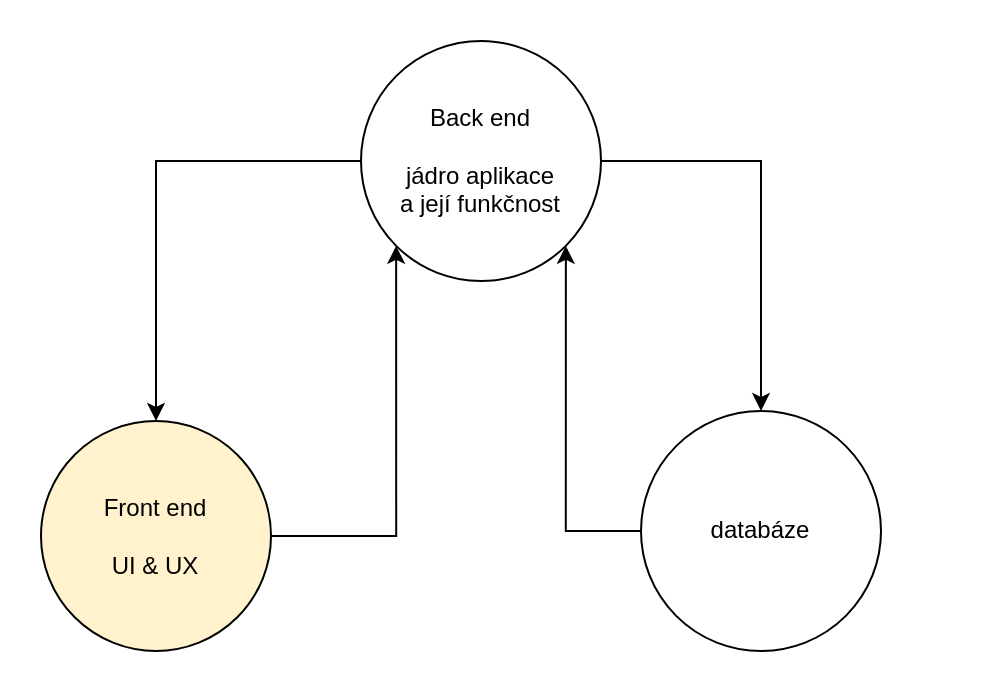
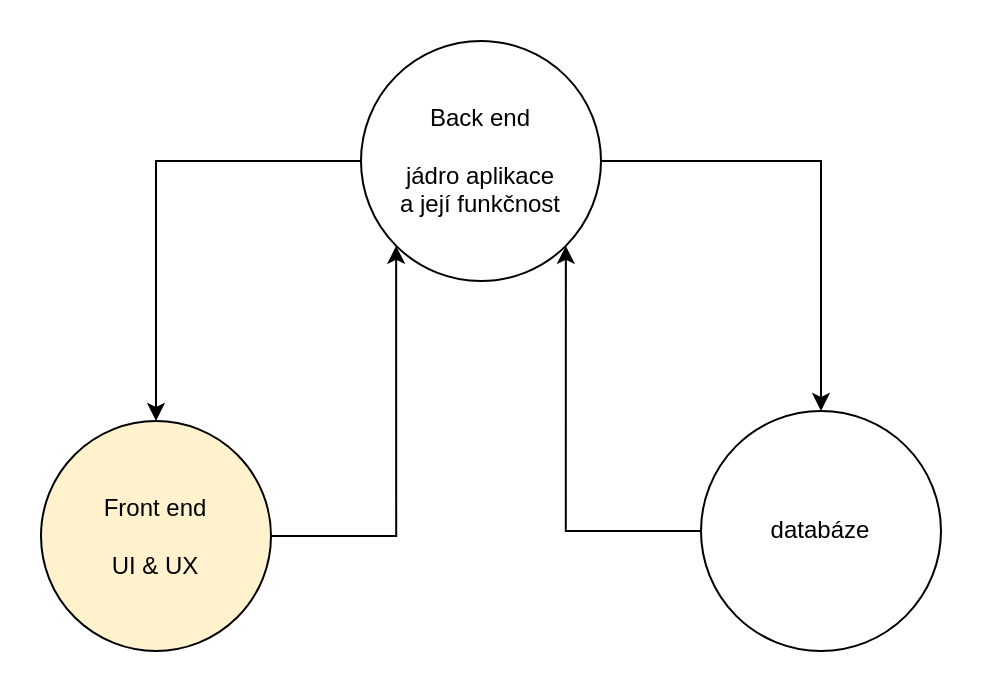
(761, 531) -> (821, 531)
